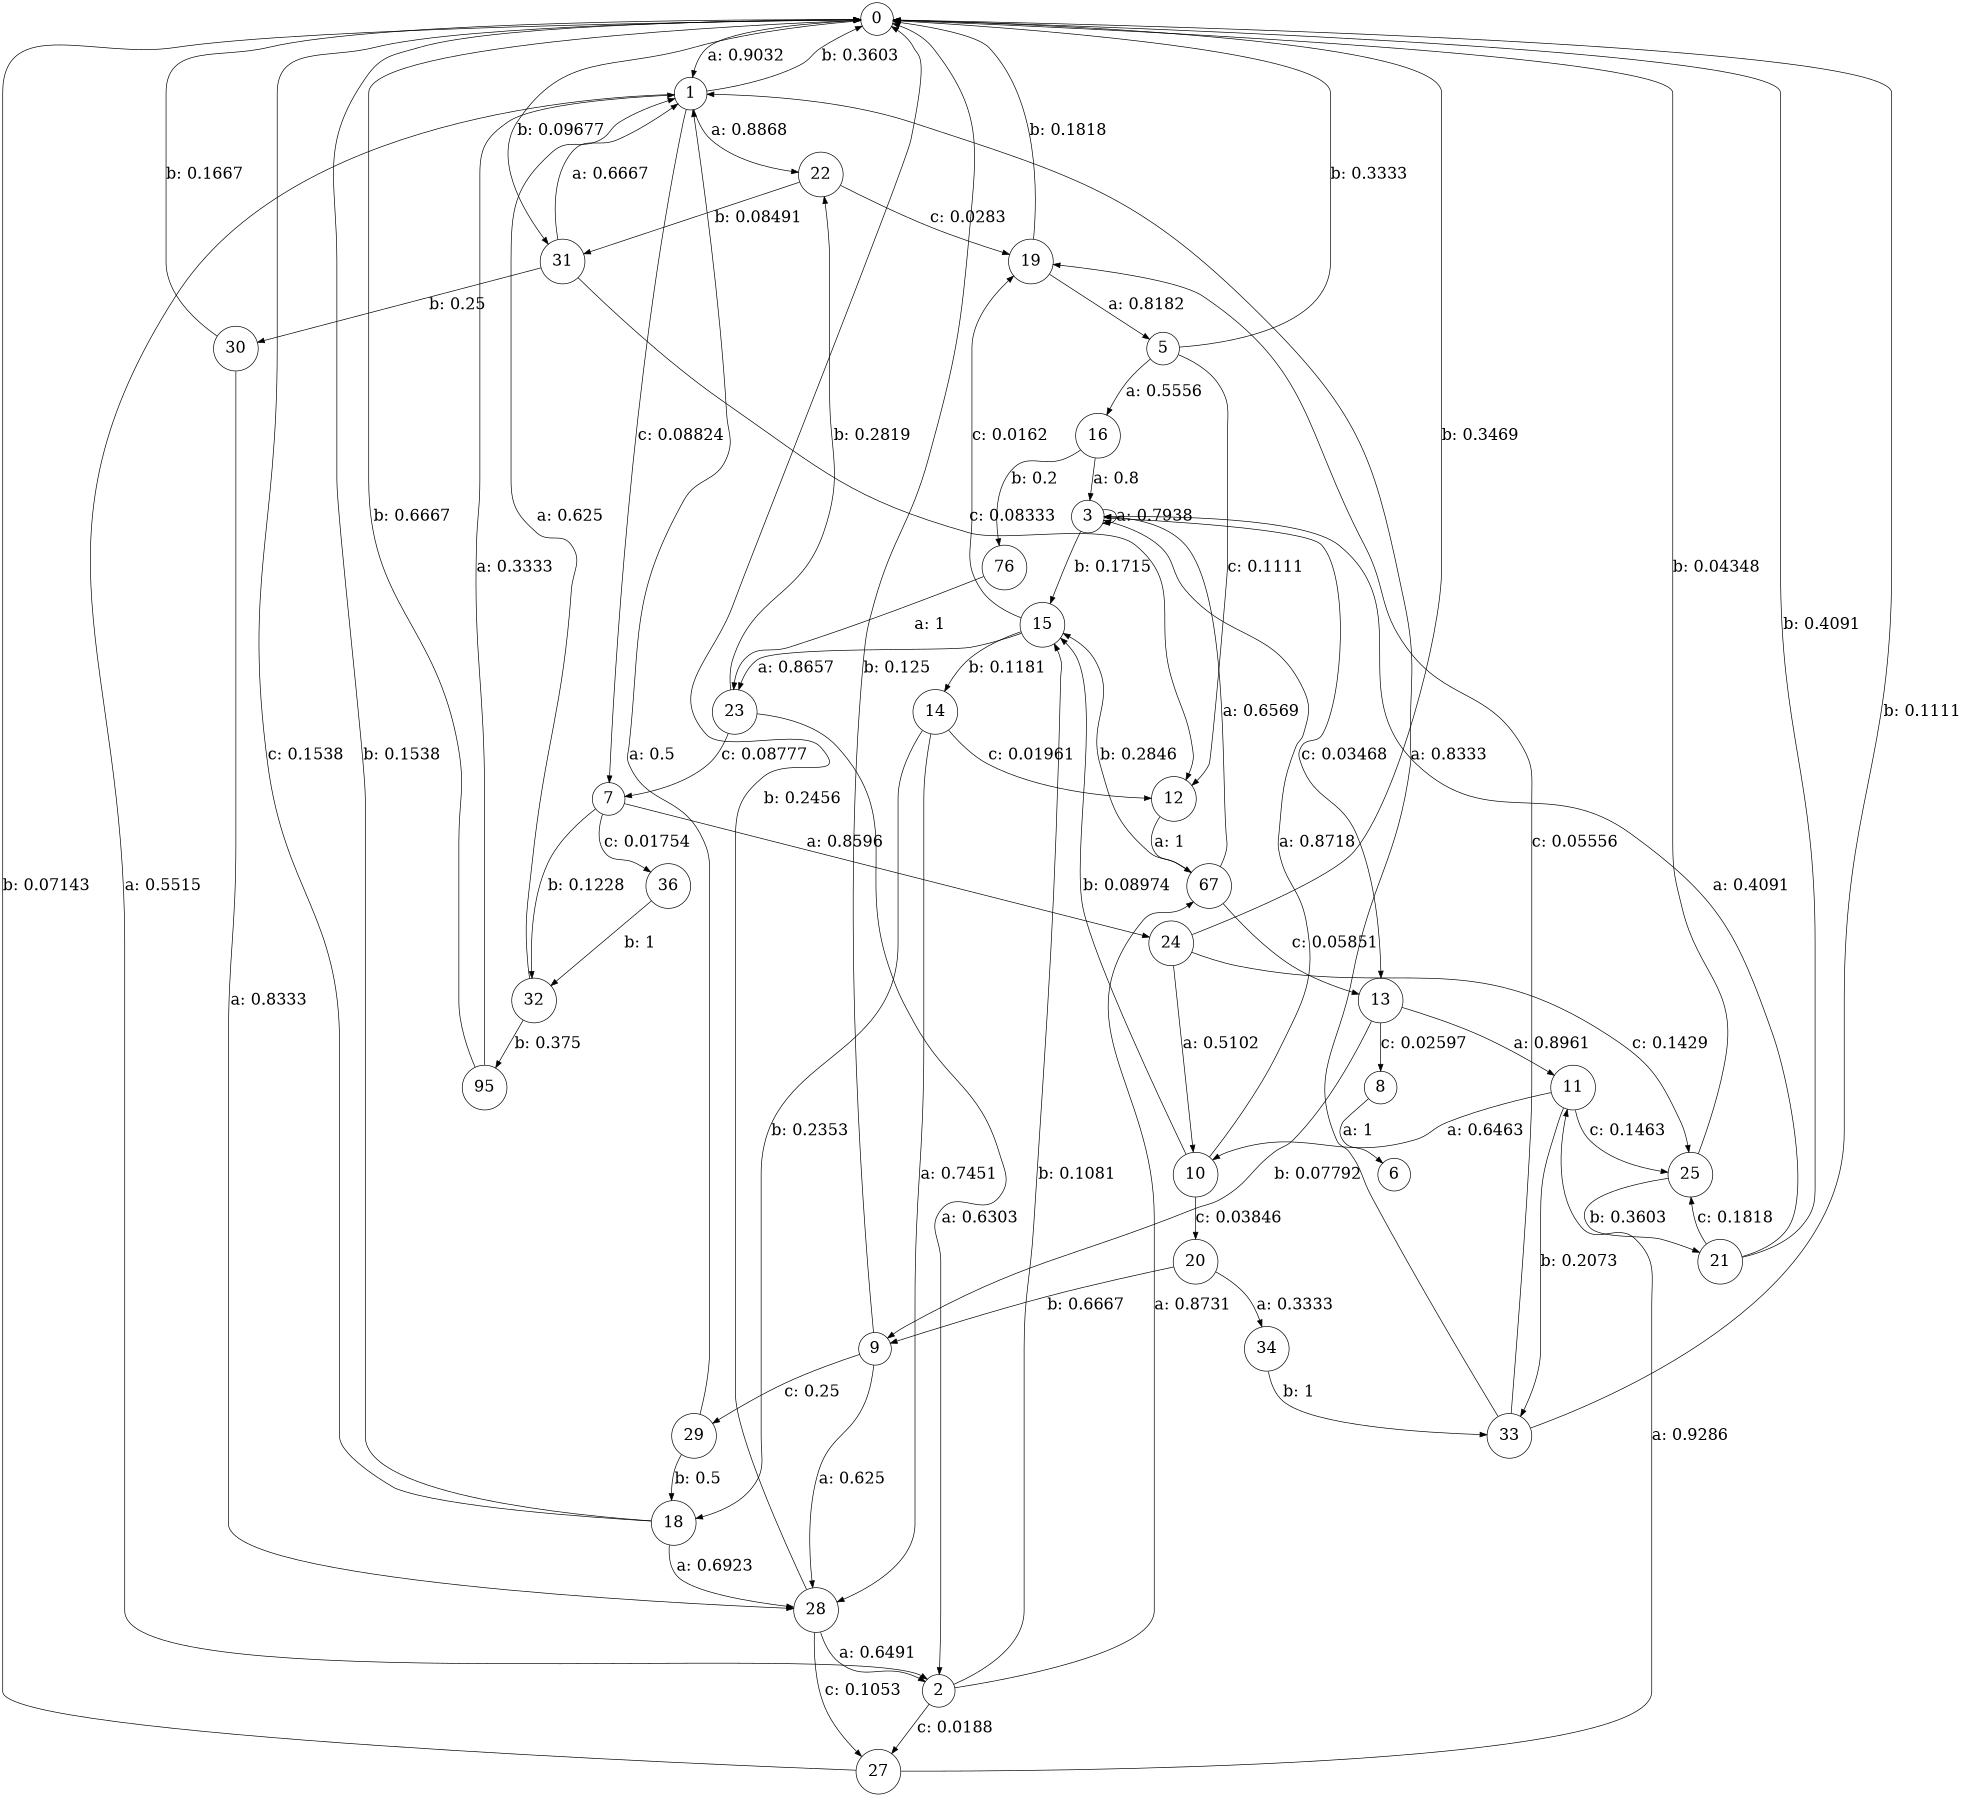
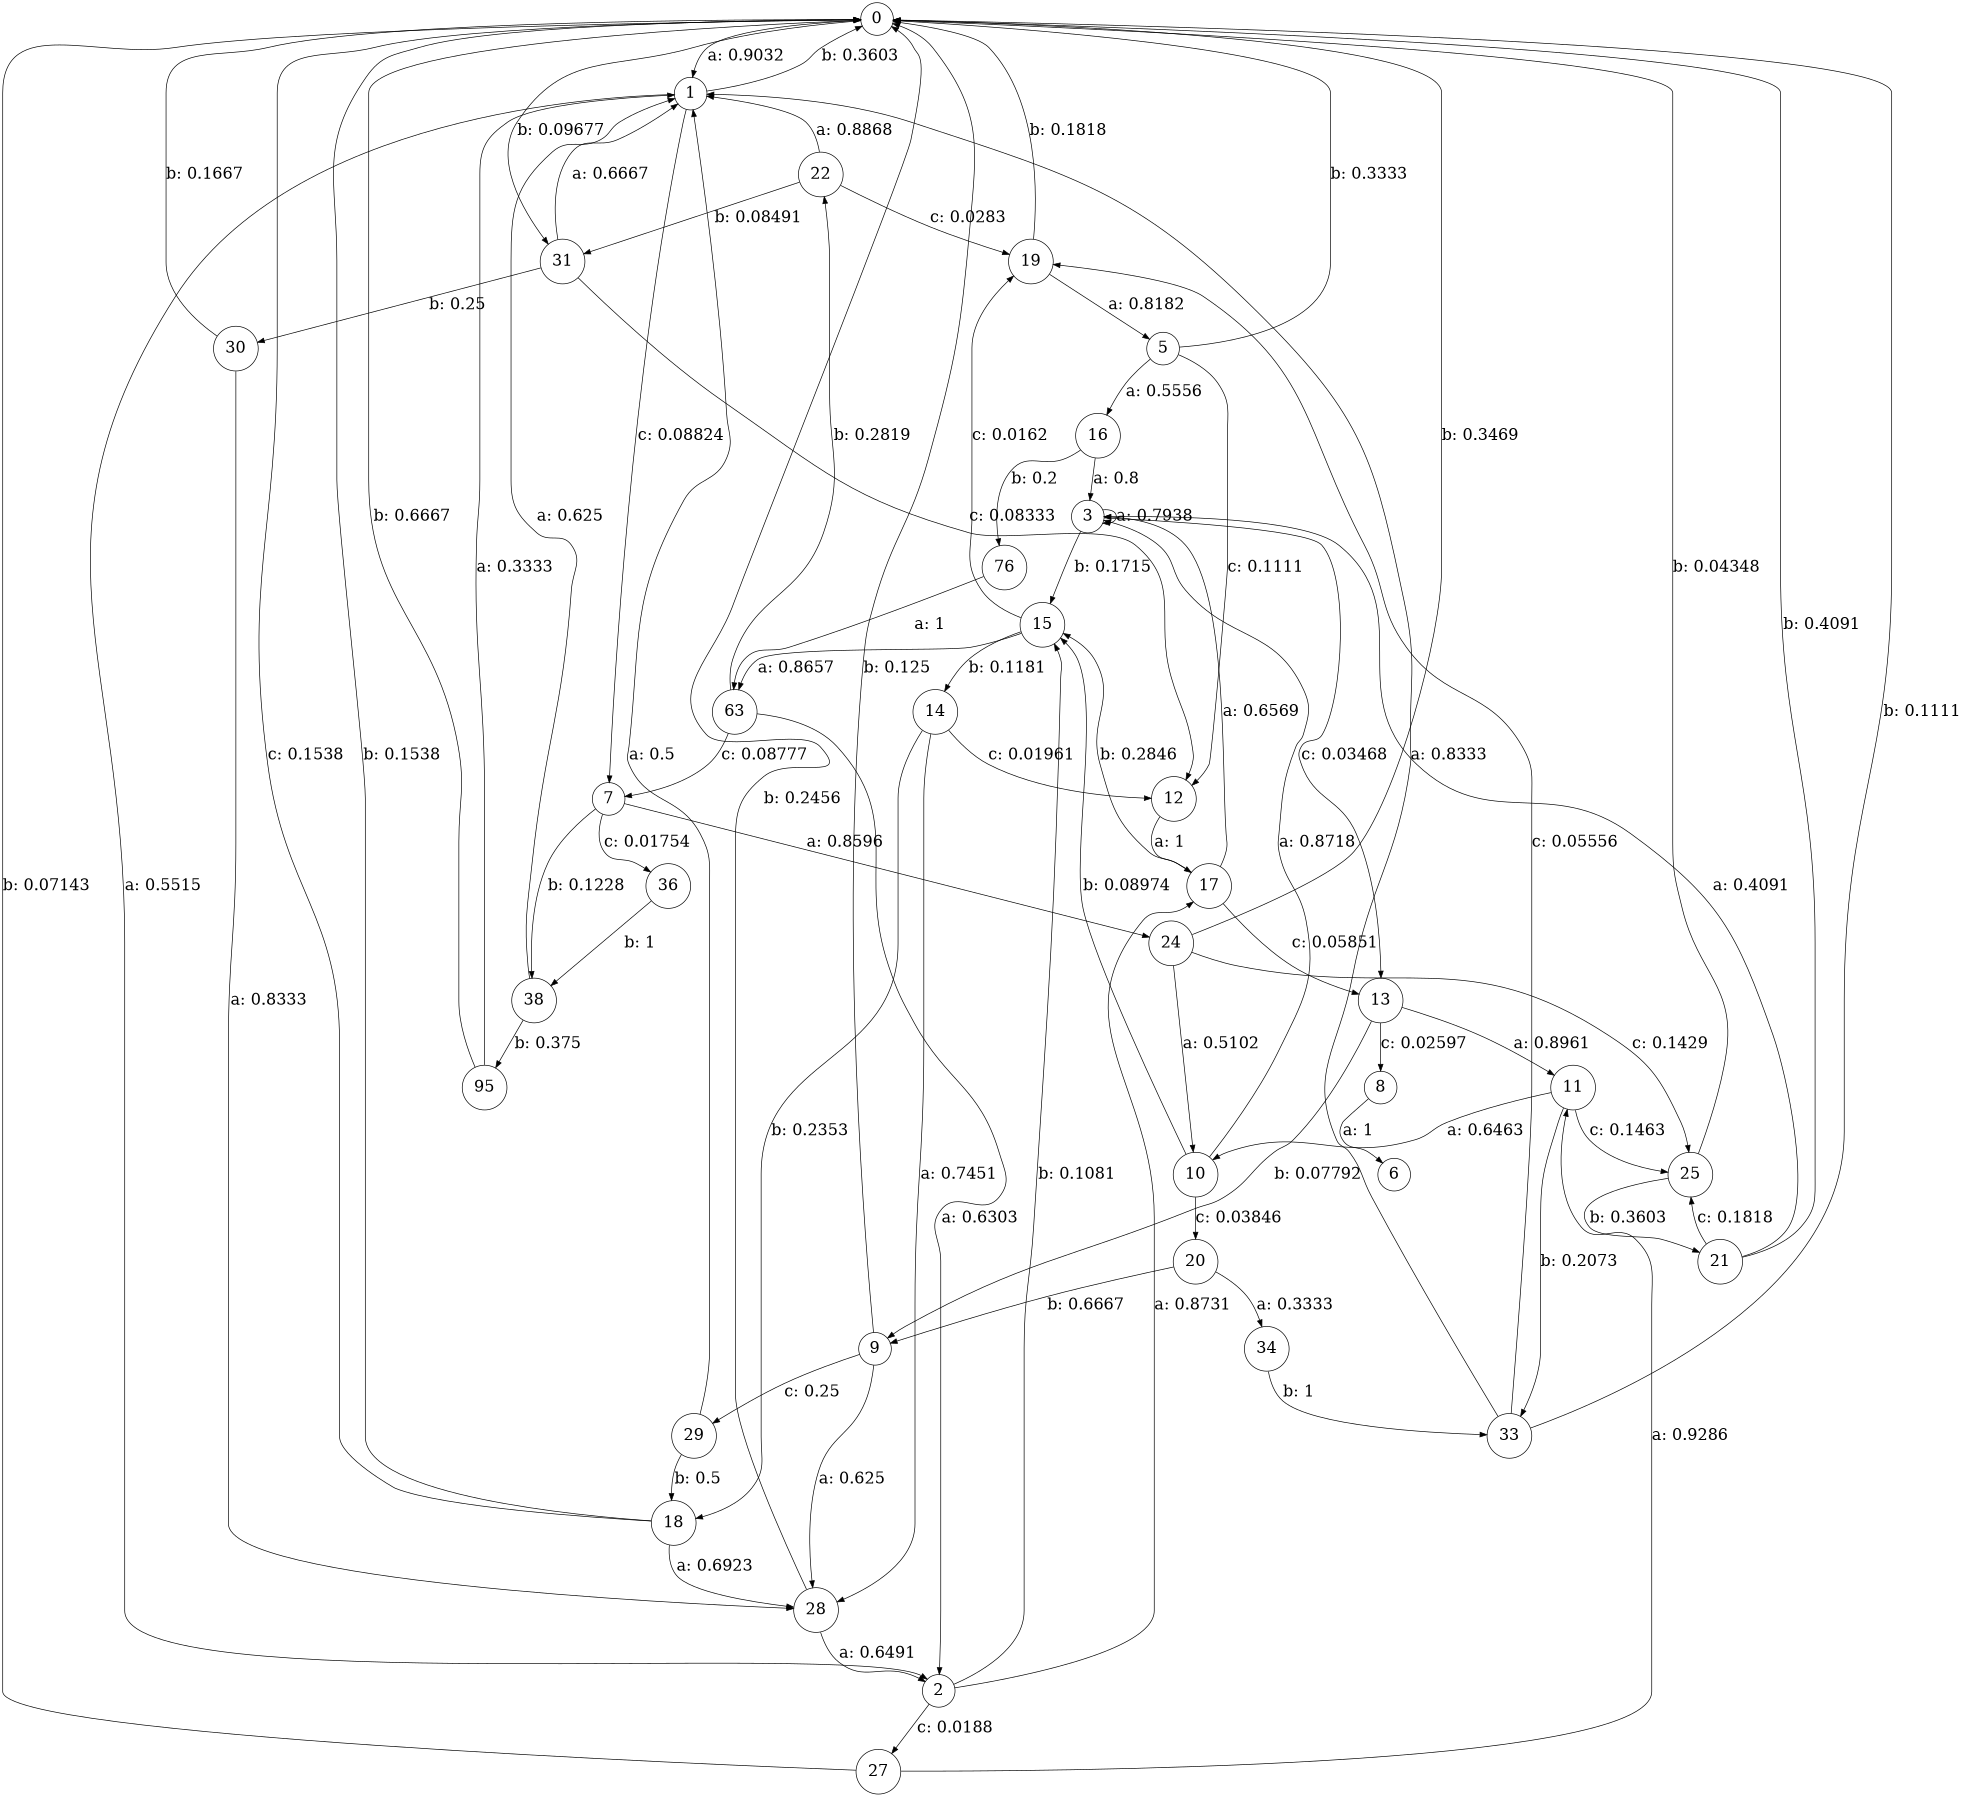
(733, 154) -> (777, 109)
(735, 712) -> (735, 712)
(1209, 886) -> (1209, 886)
(534, 1000) -> (534, 1000)
(821, 1697) -> none
